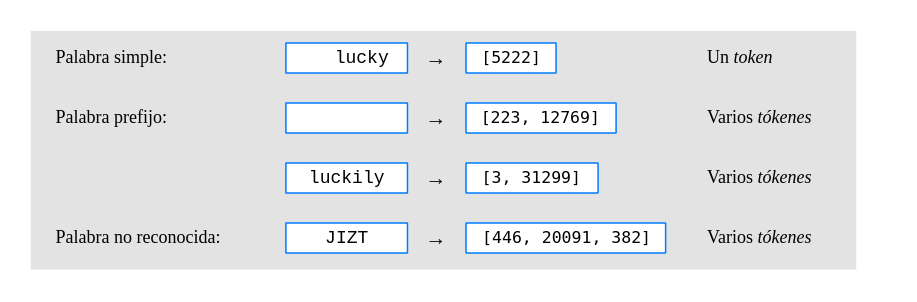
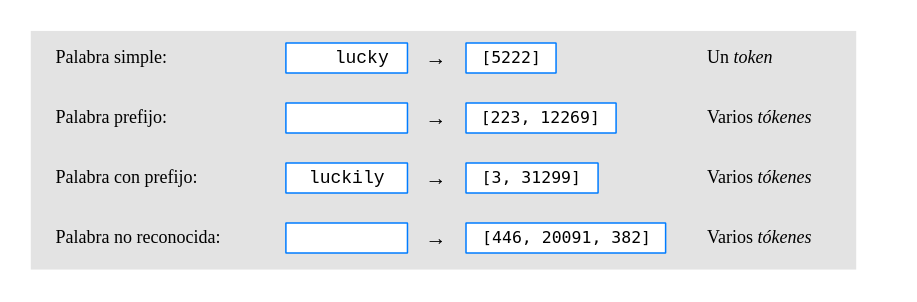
(541, 118) -> (541, 118)
none -> (143, 178)
(347, 239) -> none
